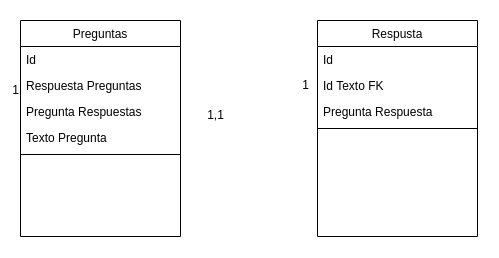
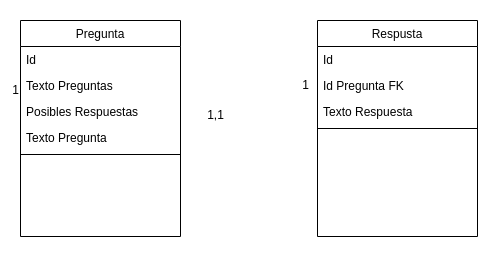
(100, 34) -> (100, 34)
(88, 86) -> (75, 86)
(357, 86) -> (367, 86)
(88, 112) -> (85, 112)
(382, 112) -> (372, 112)
